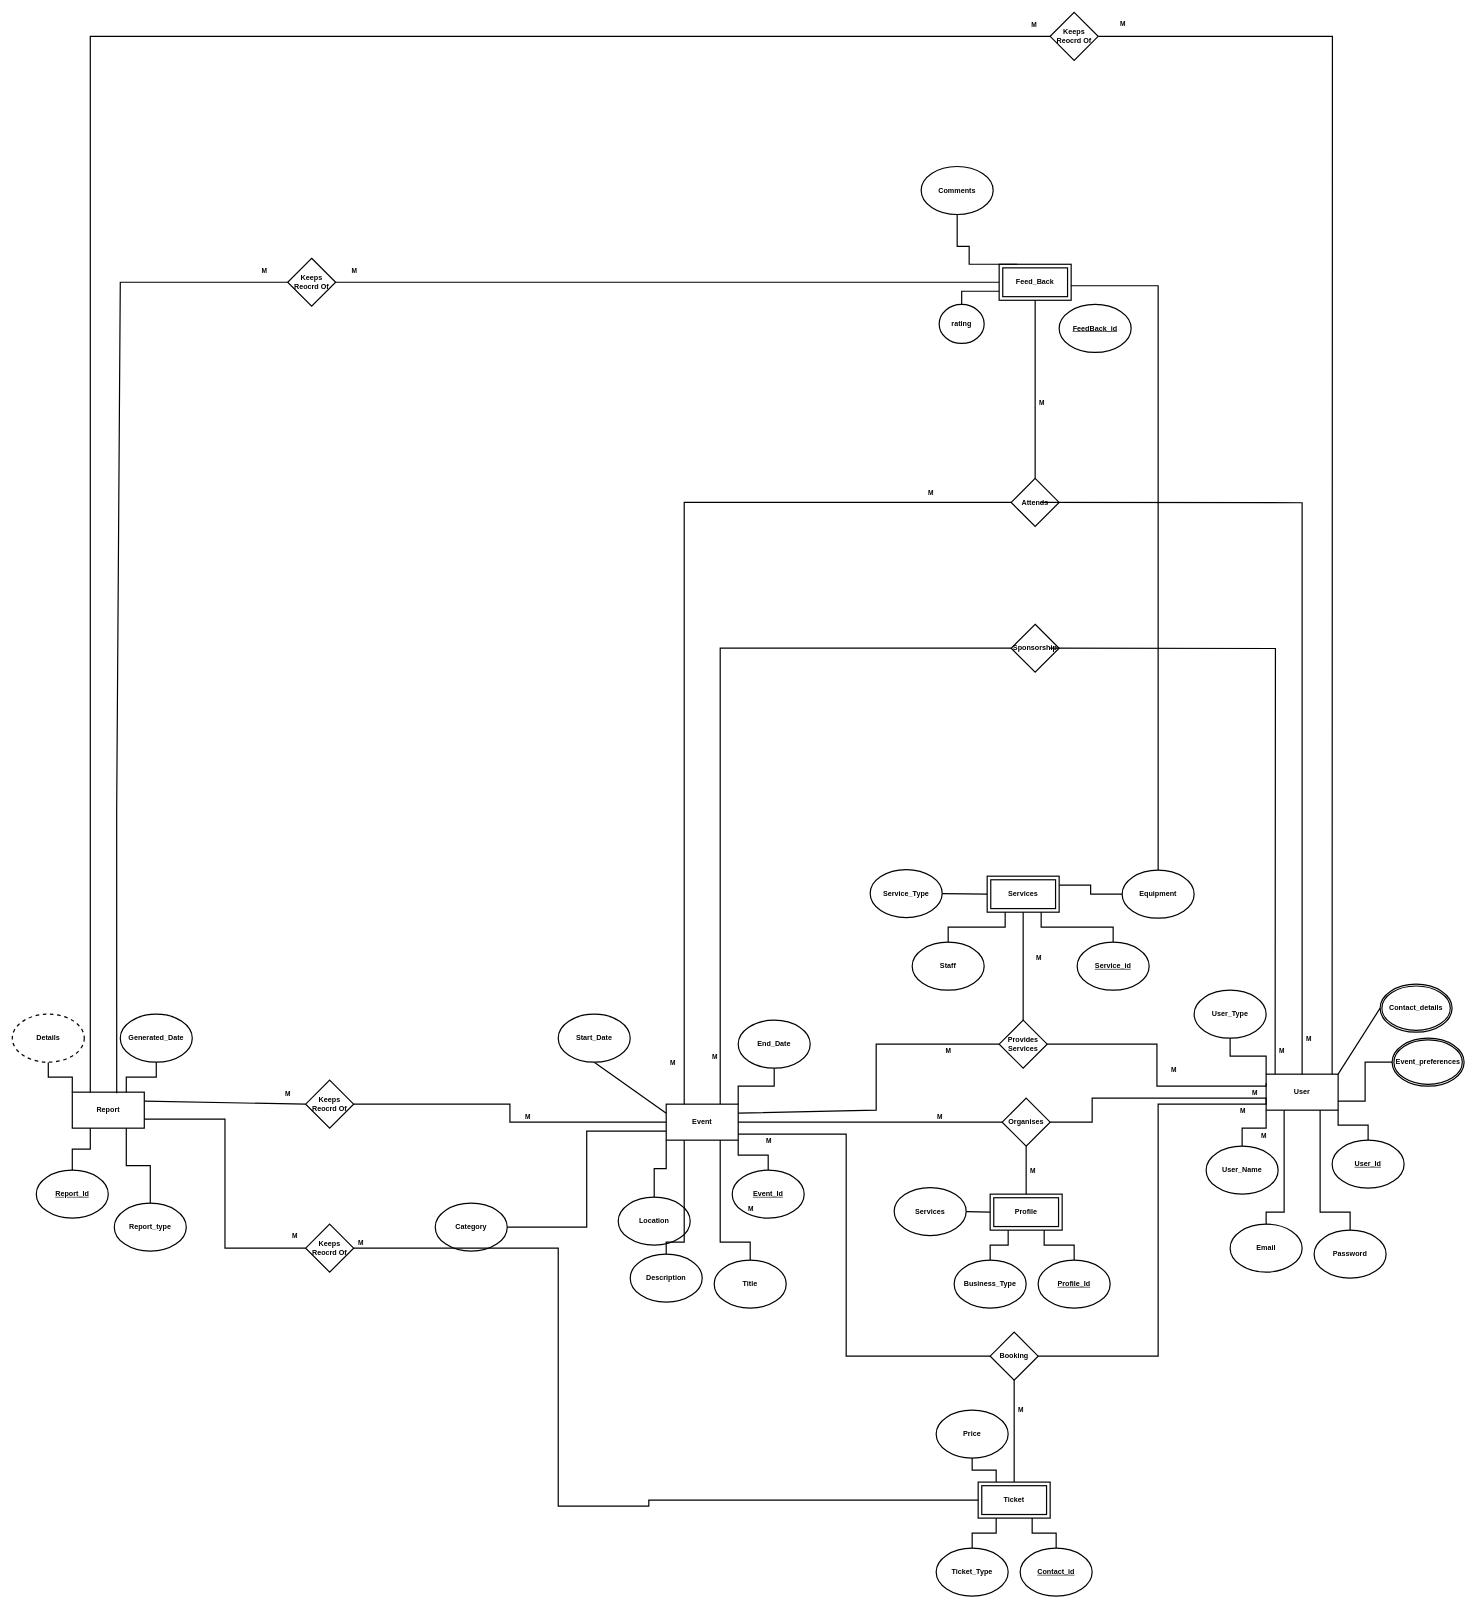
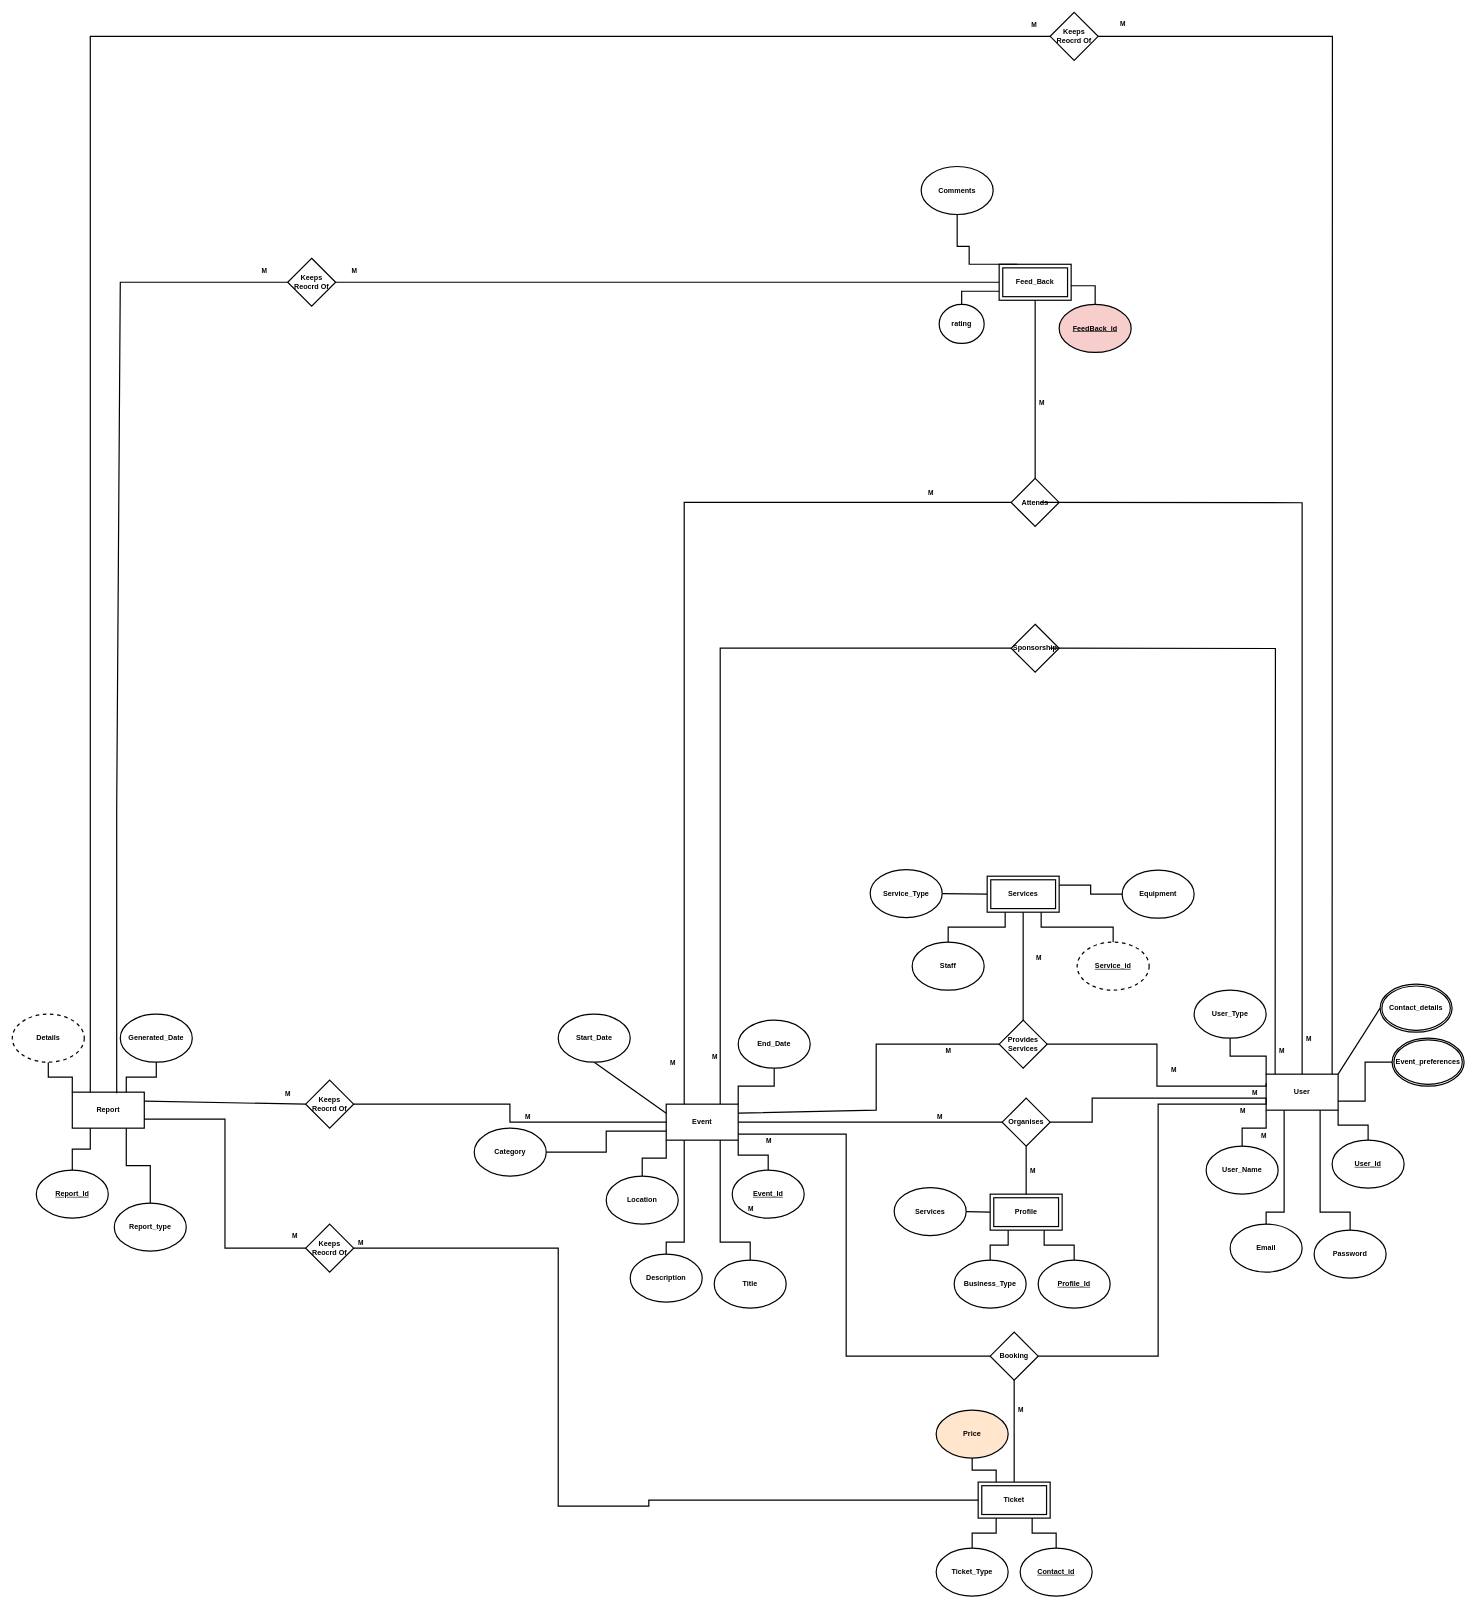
(1095, 329) -> (1095, 329)
(1158, 545) -> (1095, 293)
(1113, 966) -> (1113, 966)
(654, 1221) -> (642, 1200)
(471, 1227) -> (510, 1152)
(972, 1434) -> (972, 1434)
